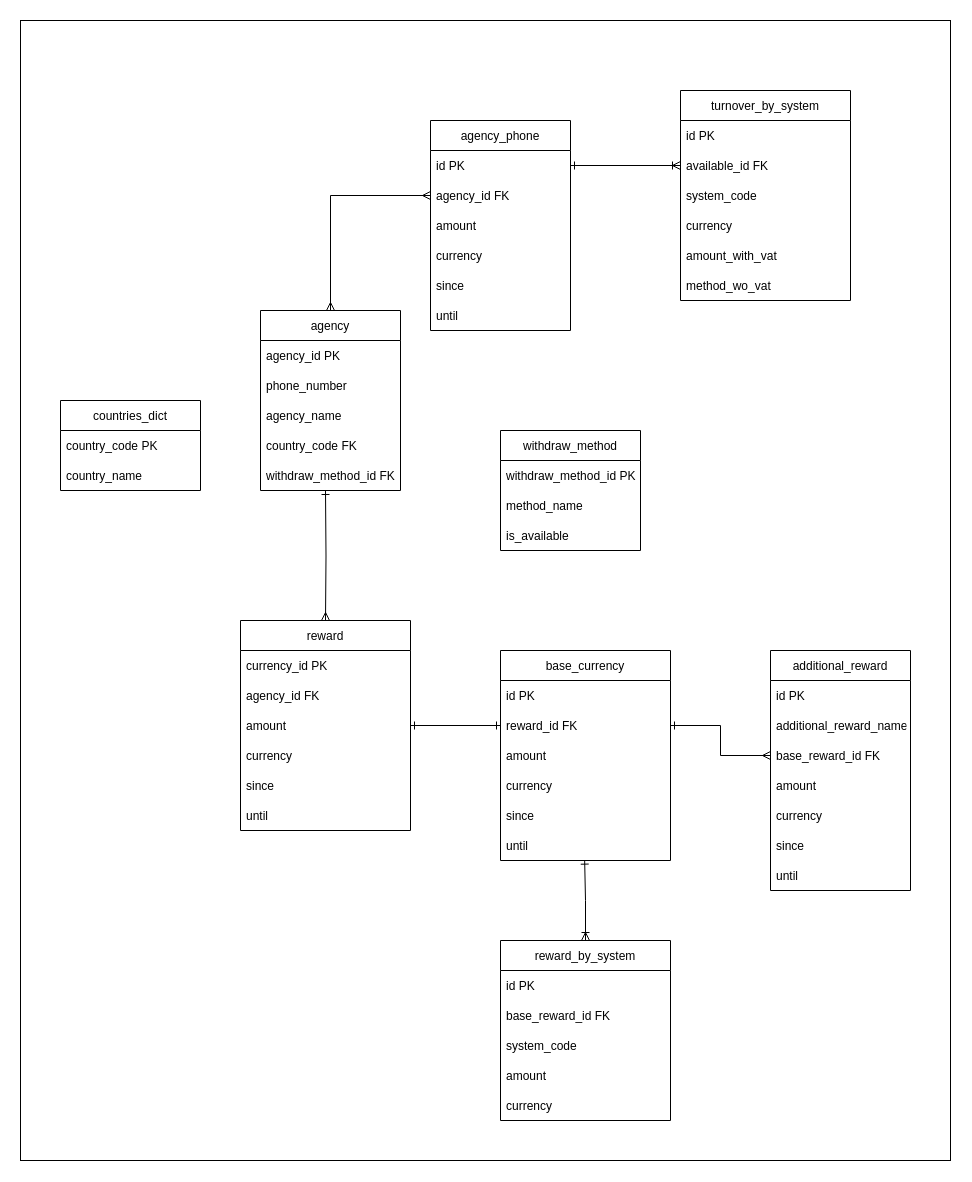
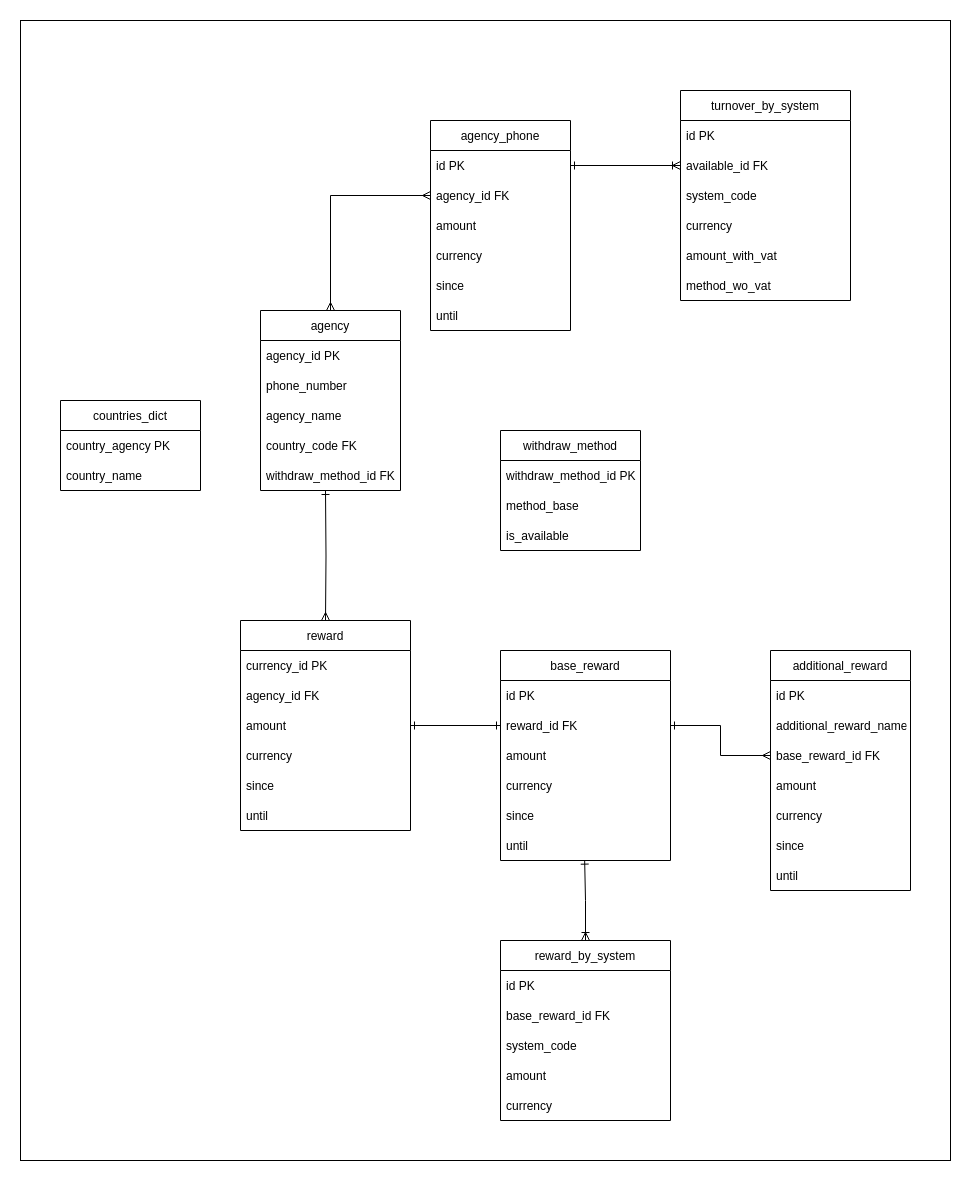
(115, 446) -> (122, 446)
(543, 506) -> (543, 506)
(585, 666) -> (585, 666)
